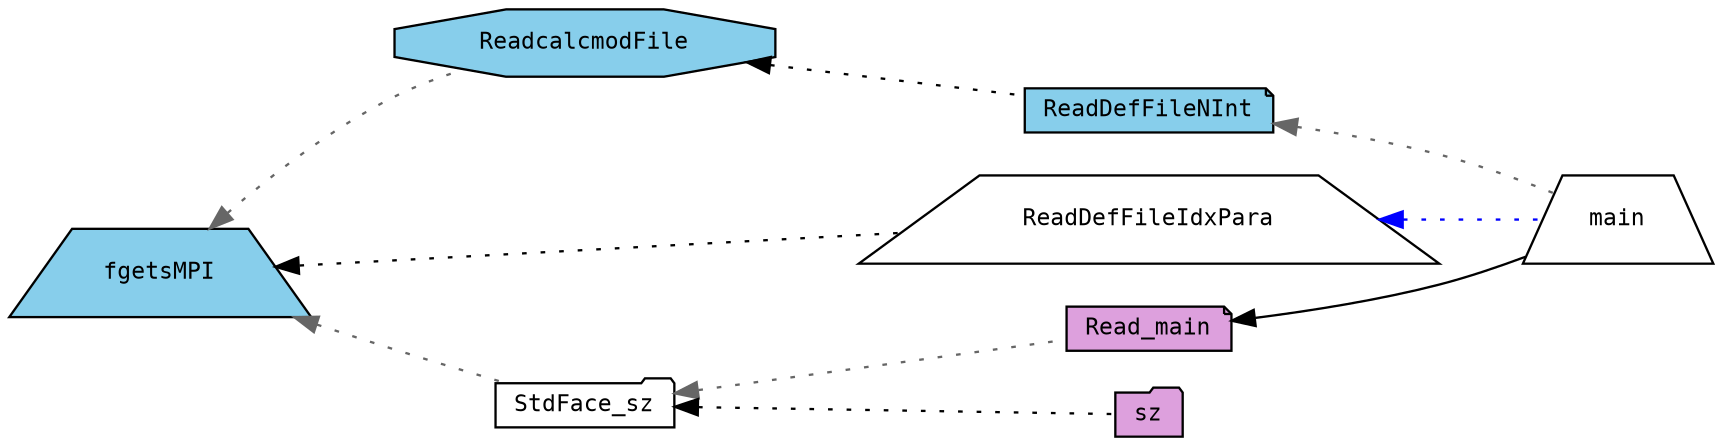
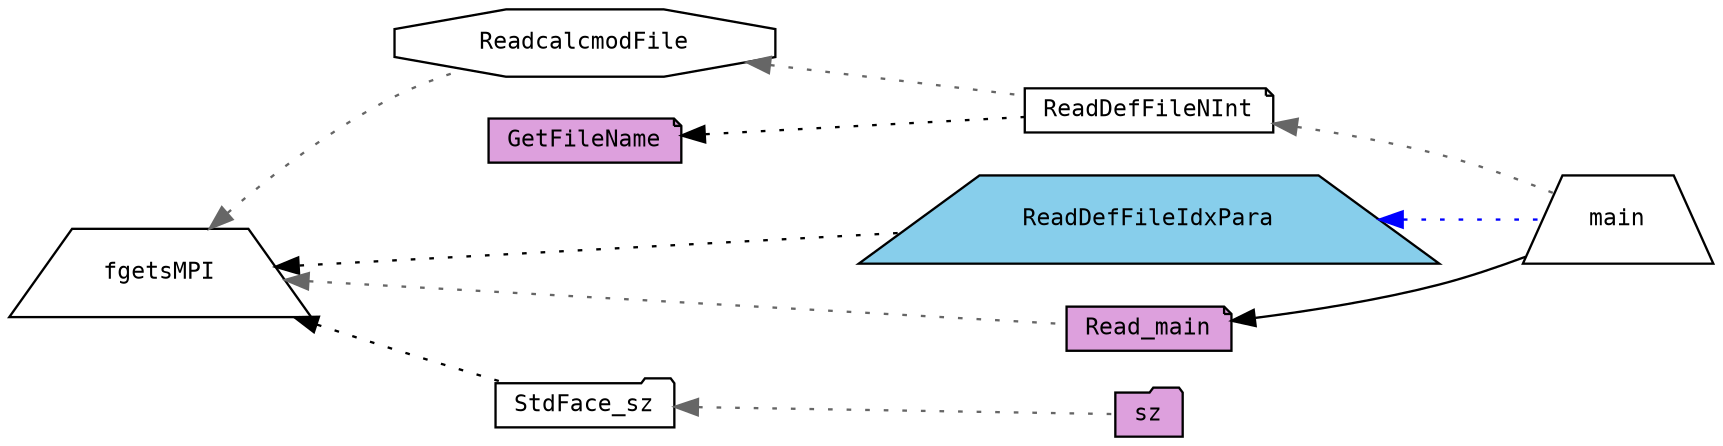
(585, 43) -> (585, 43)
(897, 80) -> (897, 80)
(1149, 110) -> (1149, 110)
none -> (585, 141)
(1149, 220) -> (1149, 220)
(160, 273) -> (160, 273)
(411, 355) -> (411, 355)
(882, 365) -> (687, 303)
(906, 411) -> (906, 411)
